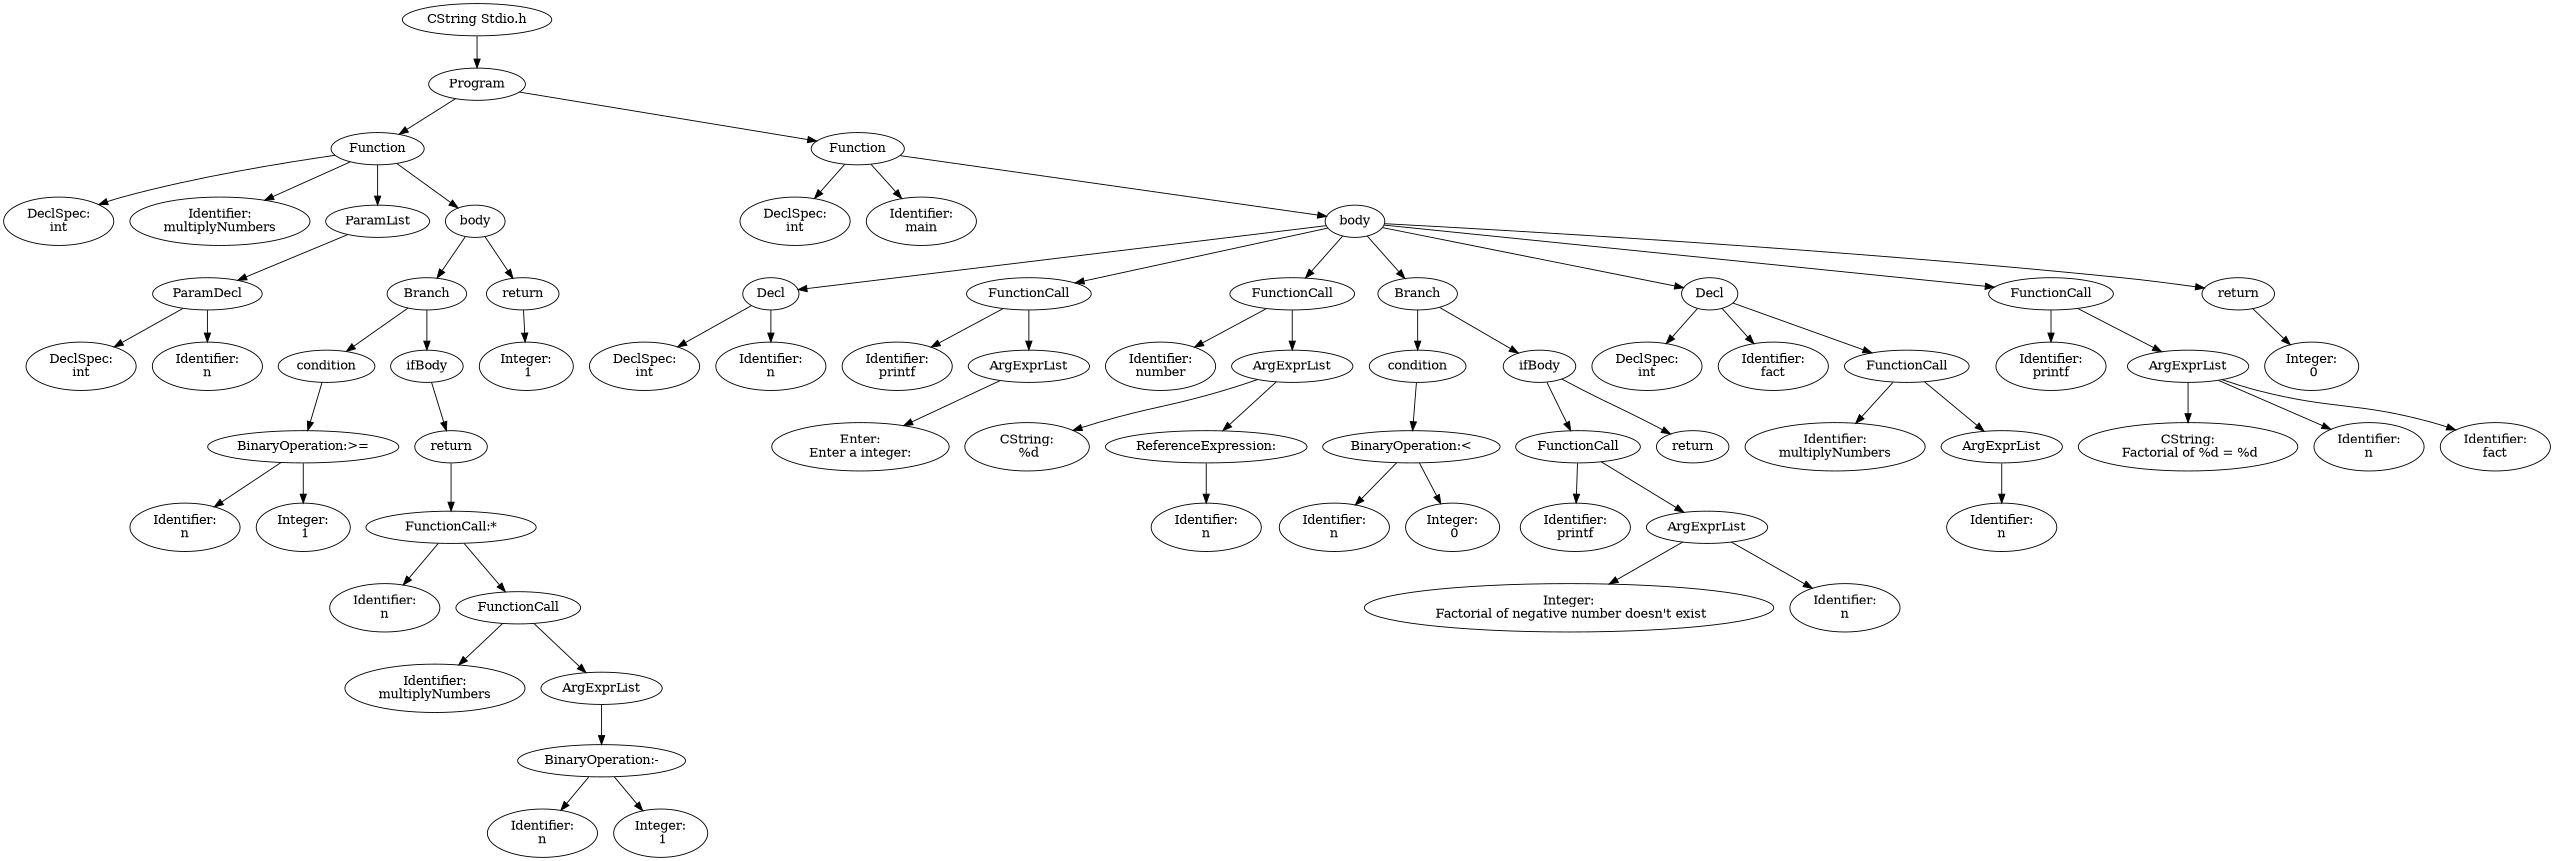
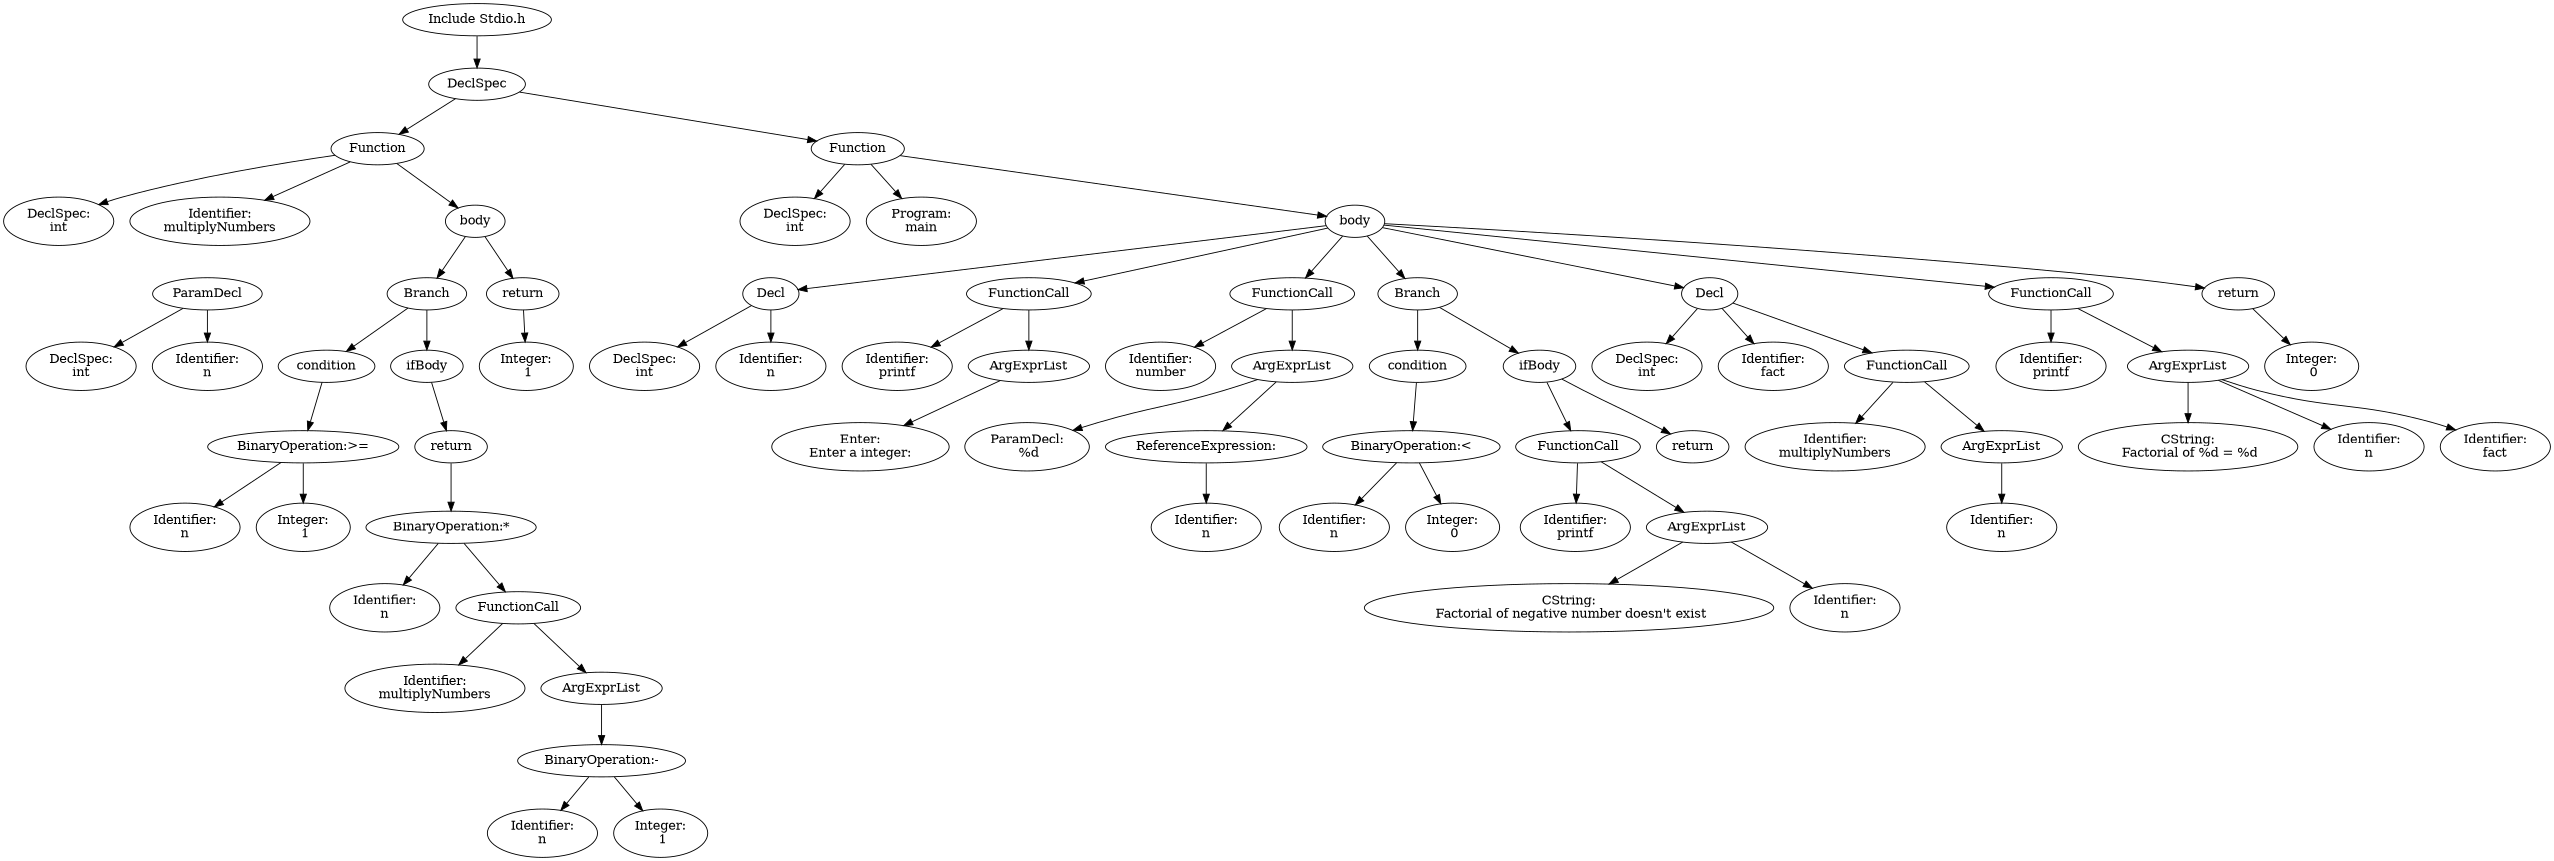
(477, 20) -> (477, 20)
(477, 84) -> (477, 84)
(378, 221) -> none
(921, 221) -> (921, 221)
(1027, 447) -> (1027, 447)
(451, 527) -> (451, 527)
(1569, 608) -> (1569, 608)
